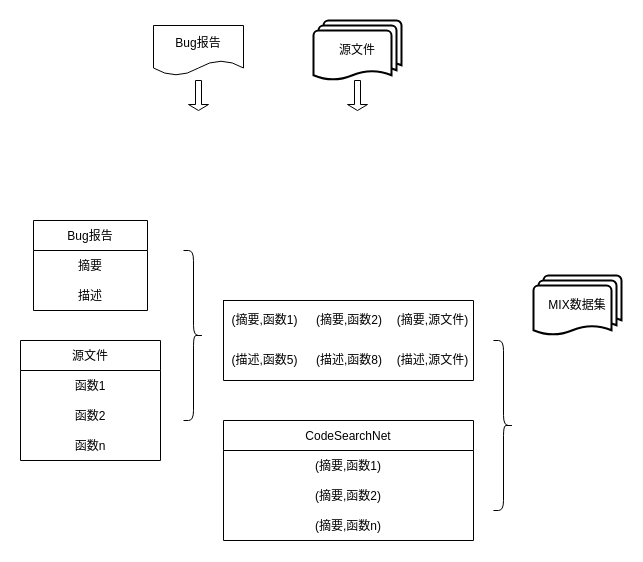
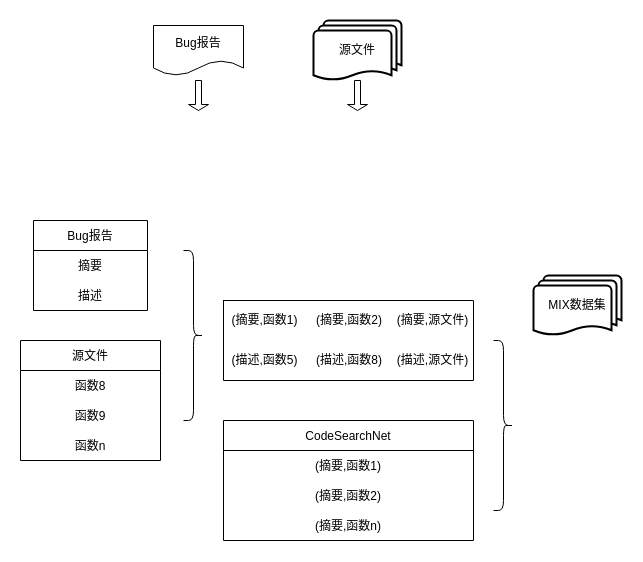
(90, 386) -> (90, 386)
(90, 416) -> (90, 416)
